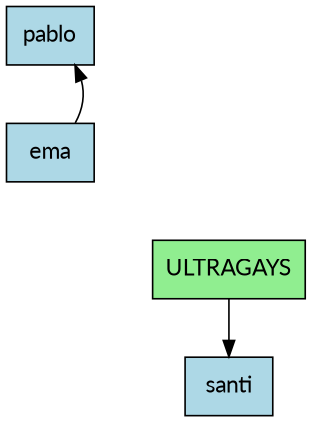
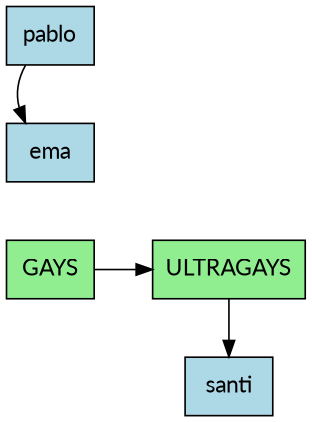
(83, 102) -> (18, 86)
none -> (50, 270)
